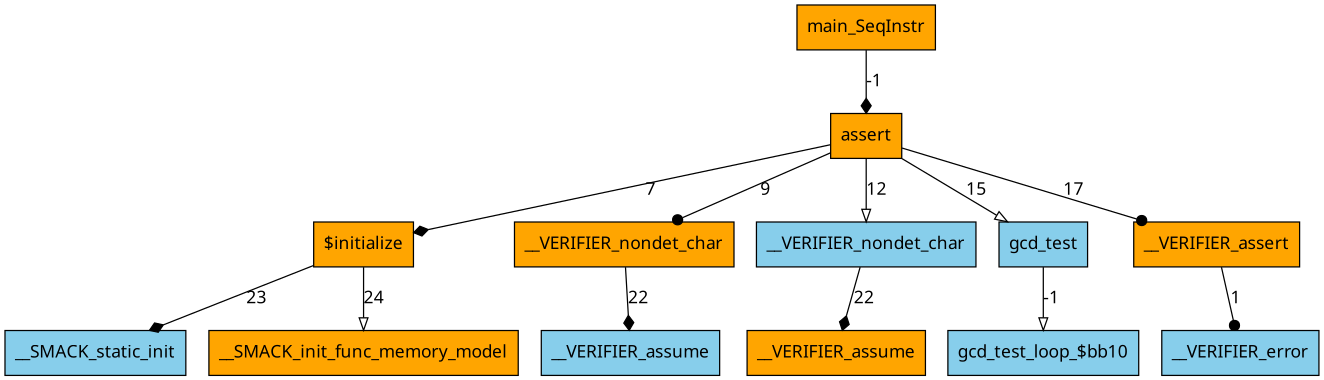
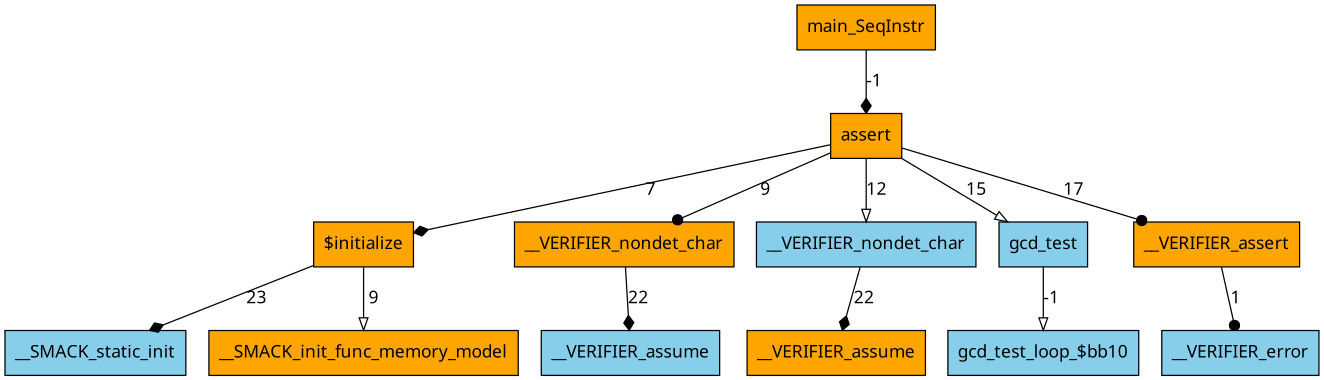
(374, 299) -> (374, 299)
